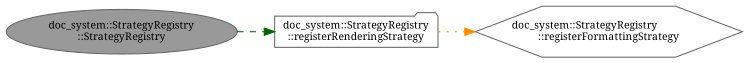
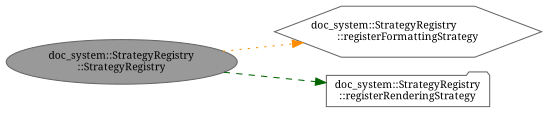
(451, 32) -> (258, 48)
